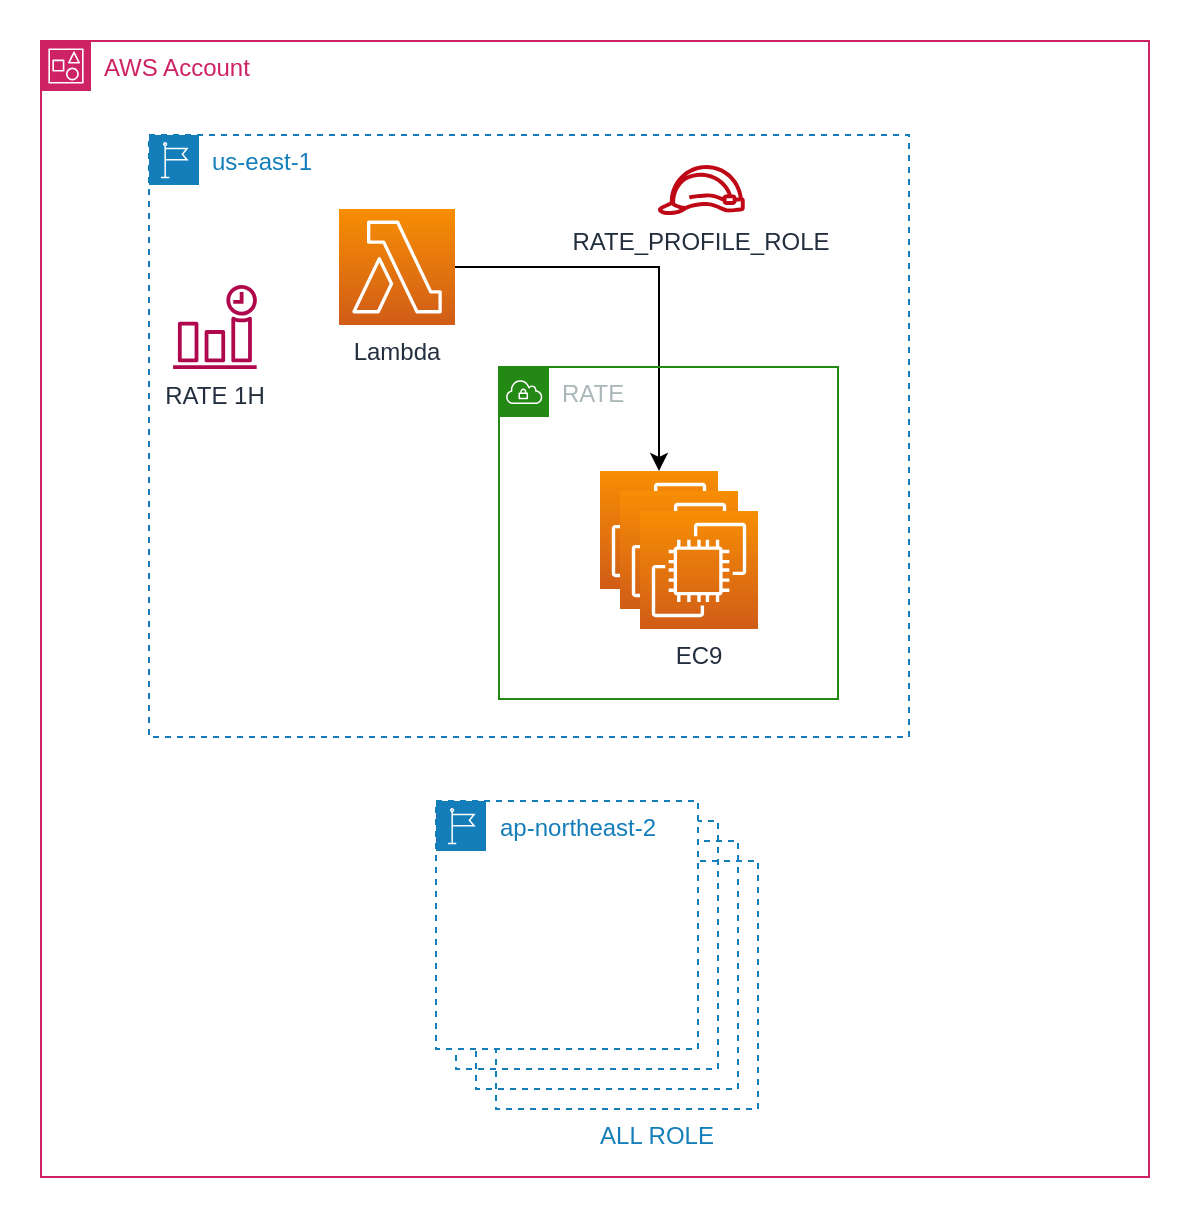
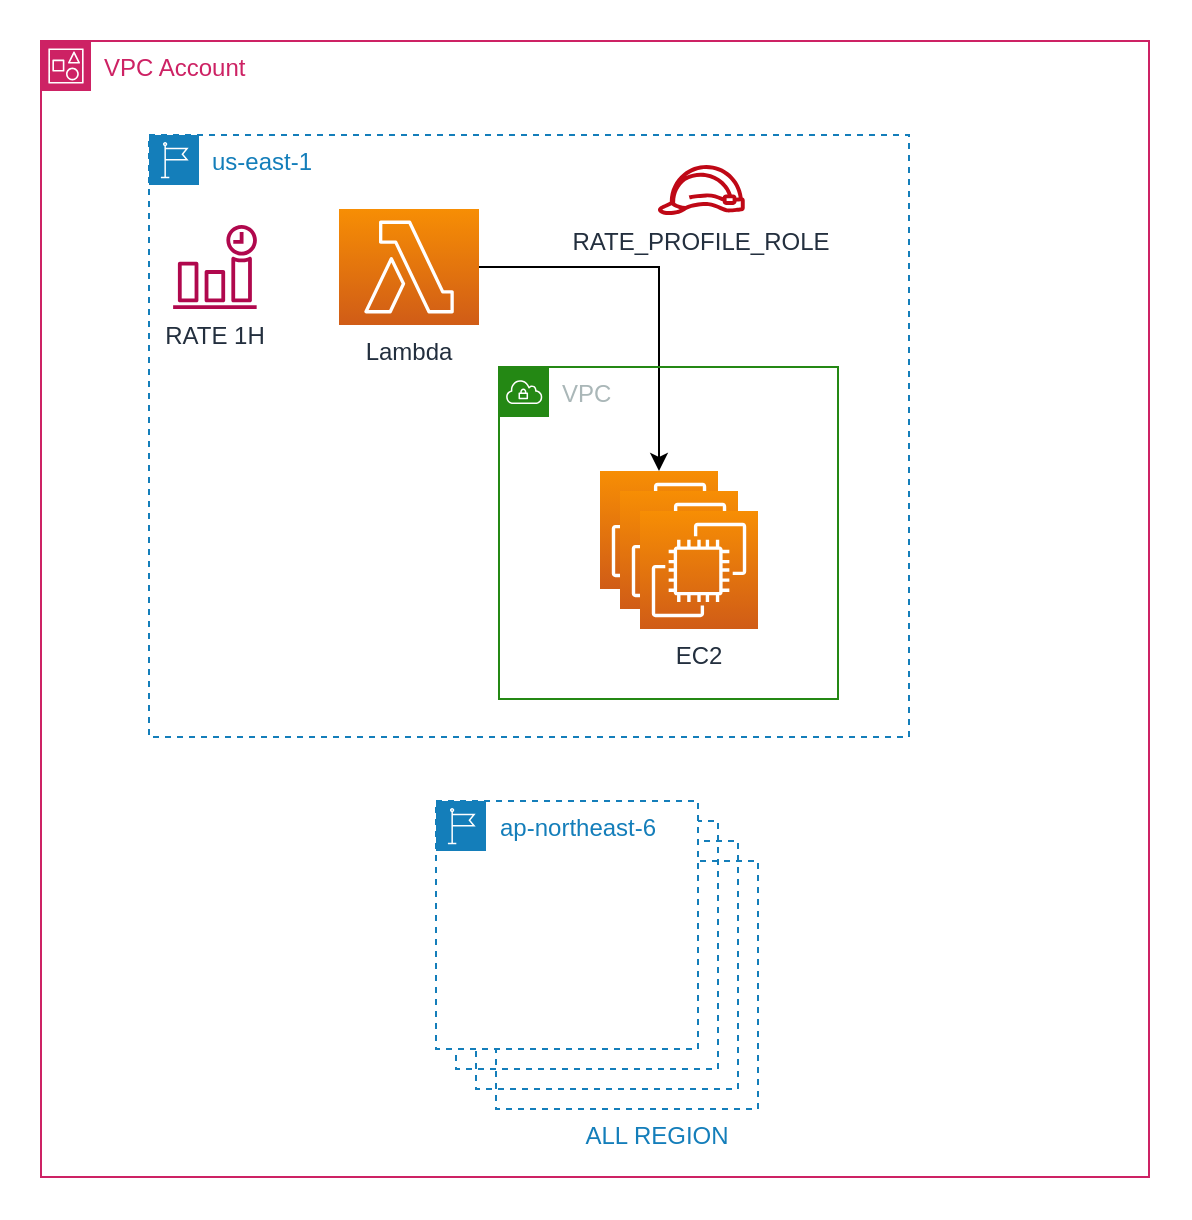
(176, 69) -> (176, 69)
(397, 267) -> (409, 267)
(215, 327) -> (215, 267)
(590, 395) -> (583, 395)
(700, 657) -> (700, 657)
(595, 829) -> (595, 829)
(658, 1137) -> (658, 1137)
